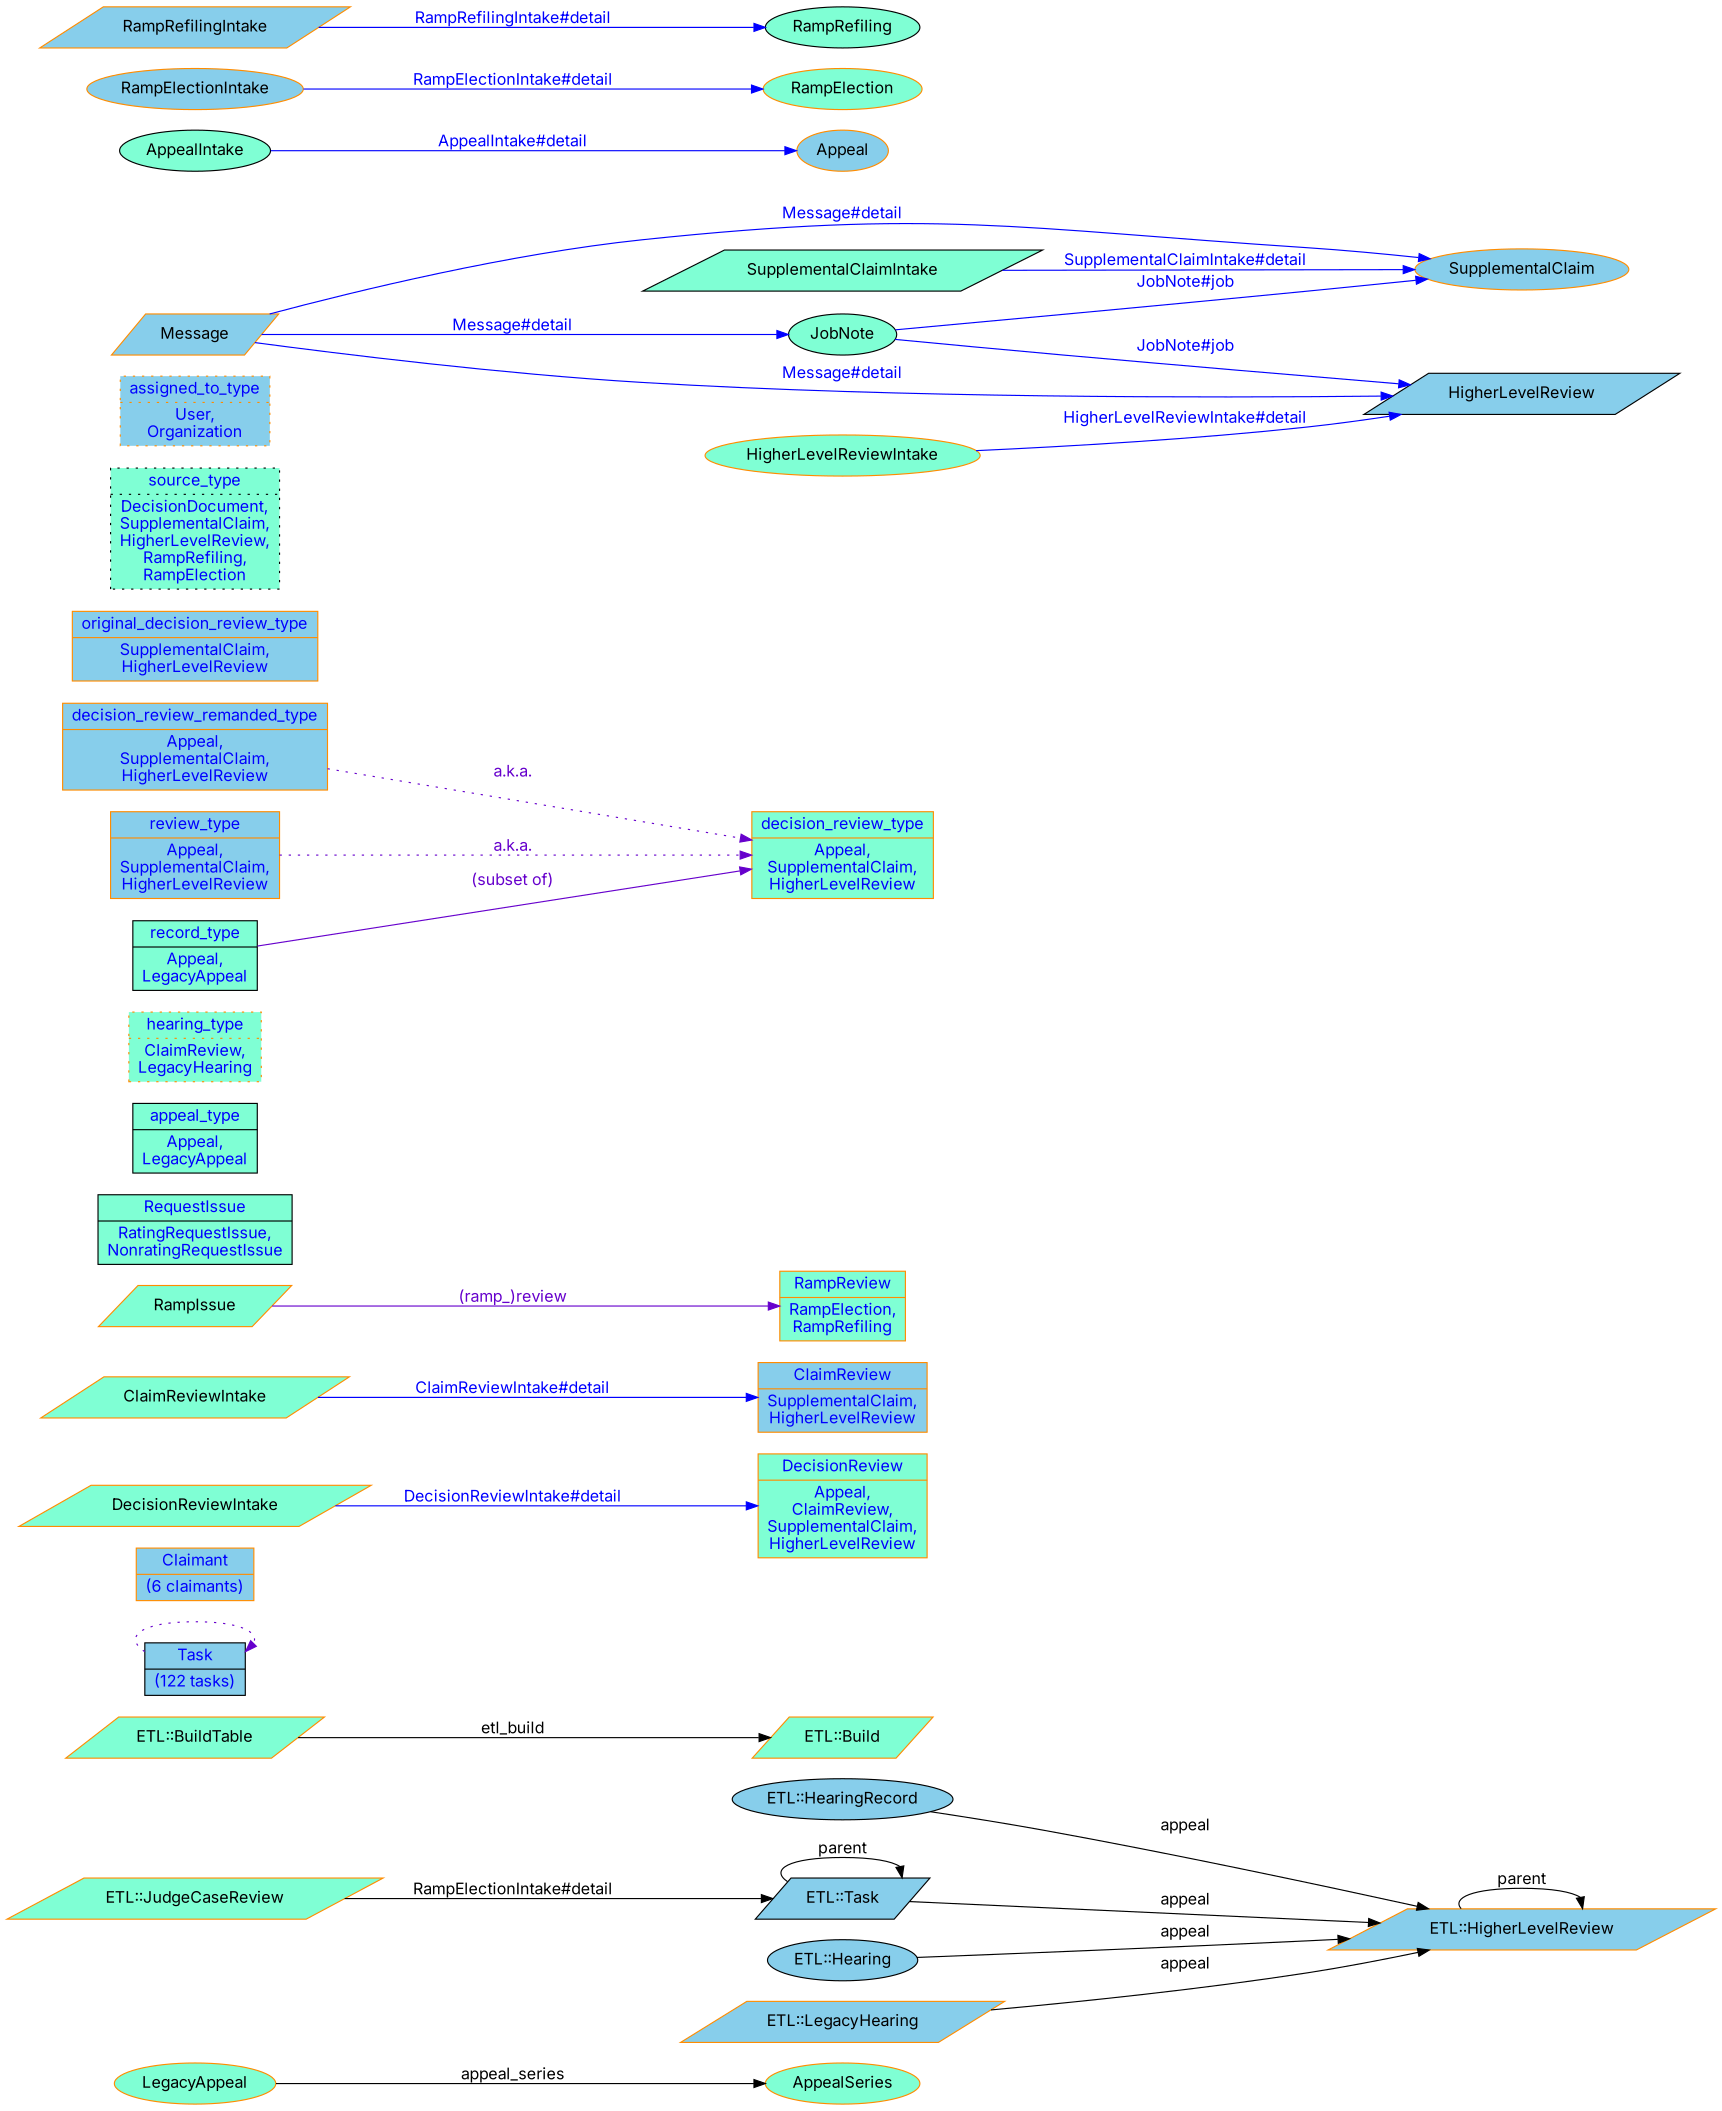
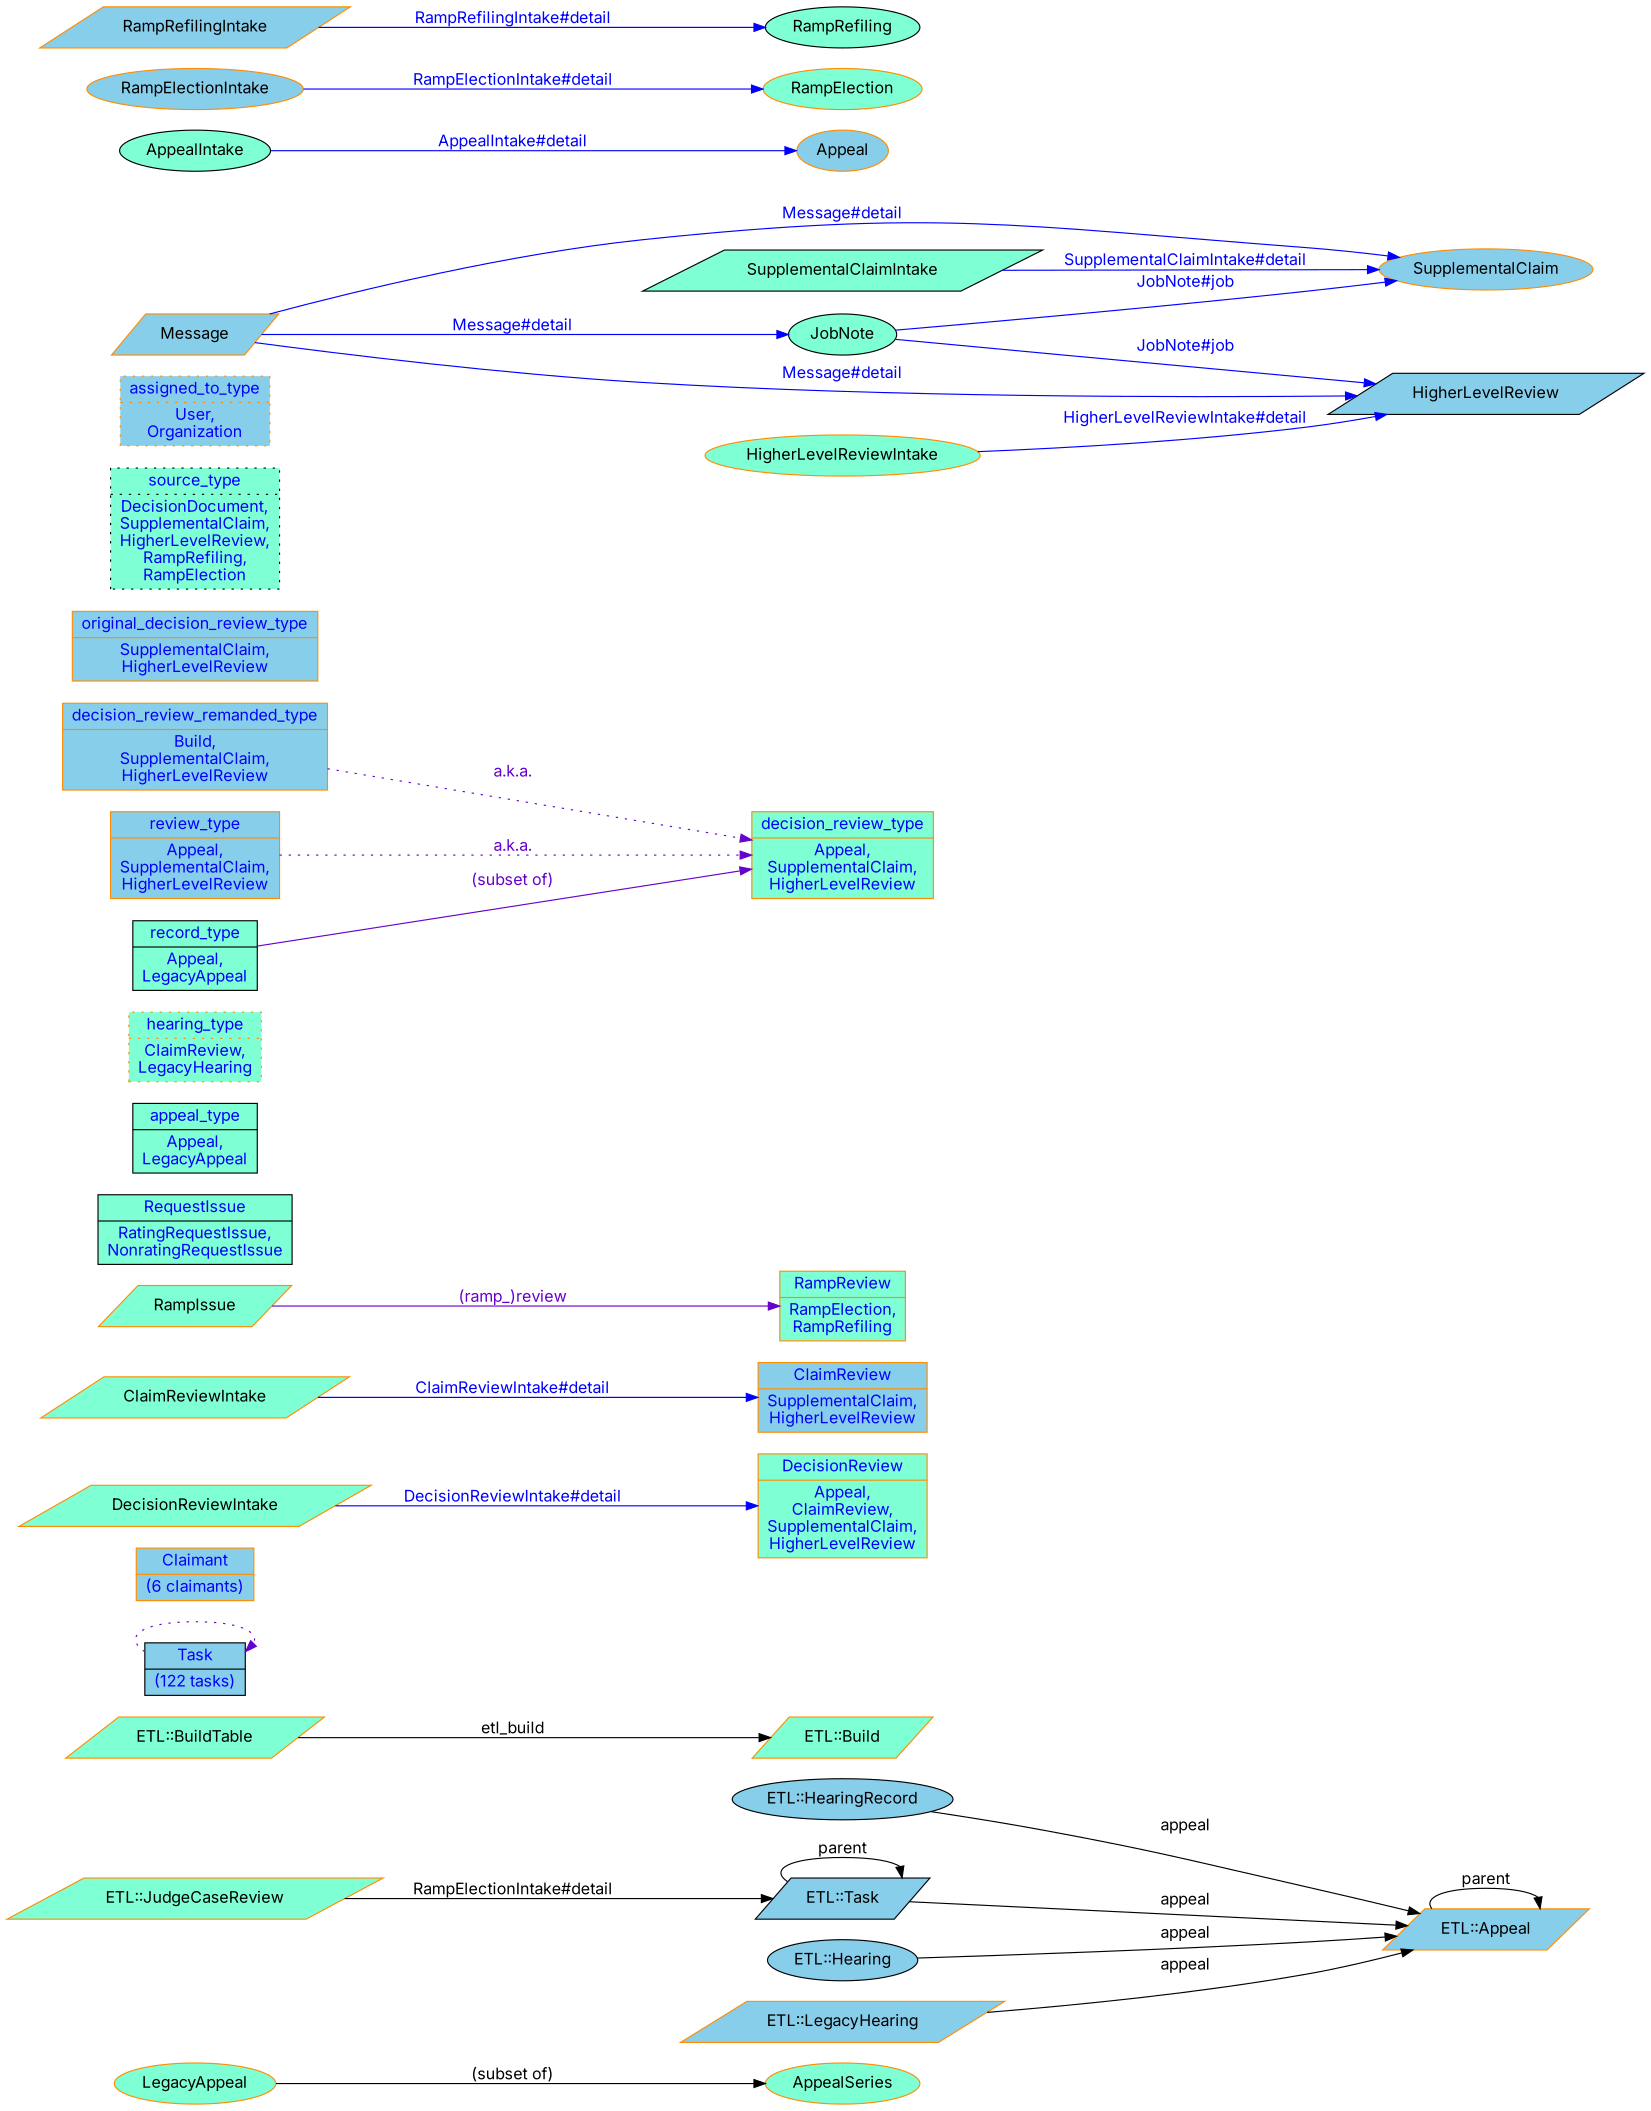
(195, 742) -> (195, 742)
(1522, 1929) -> (1486, 1929)
(513, 2075) -> (513, 2075)
